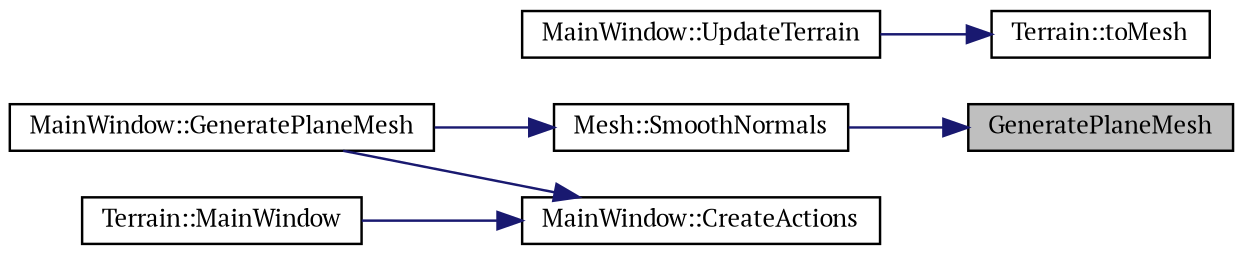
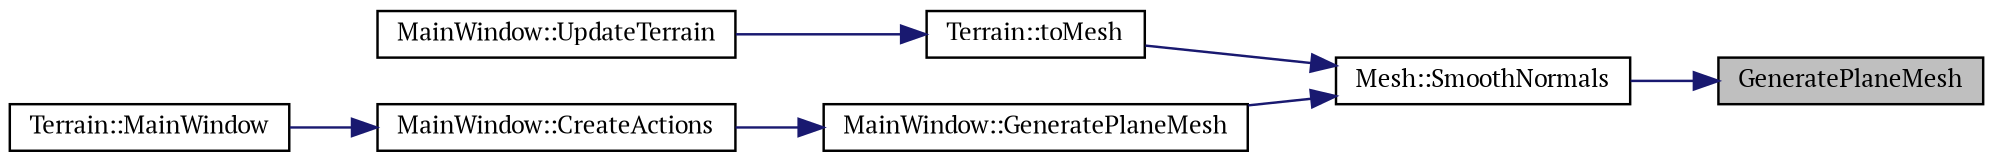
none -> (1228, 54)
(449, 172) -> (767, 127)
